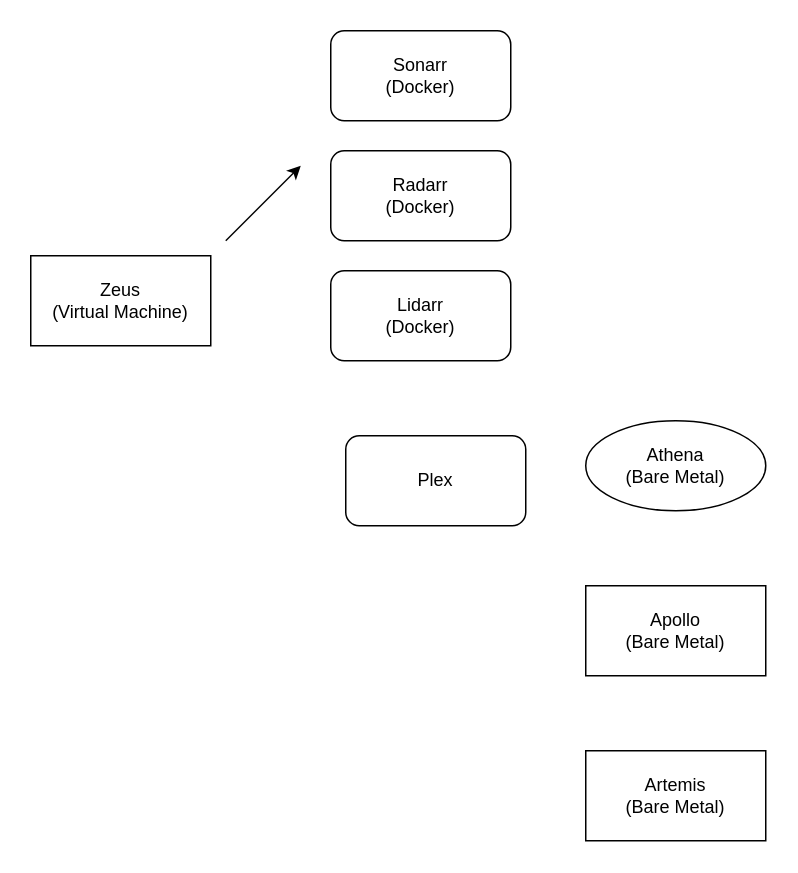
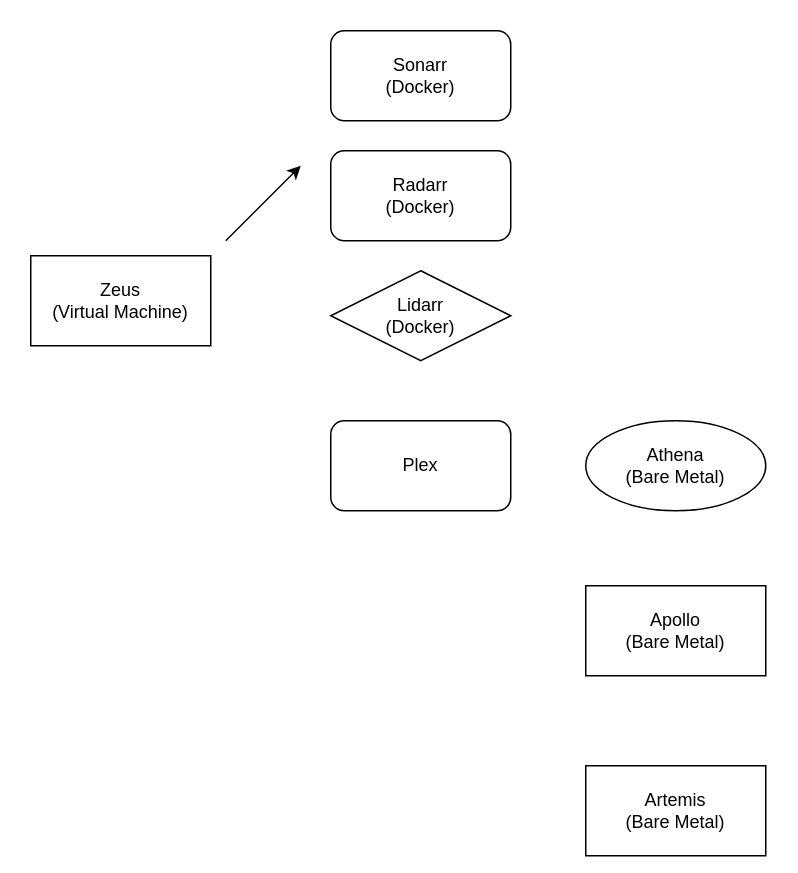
(421, 316) -> (421, 316)
(436, 481) -> (421, 466)
(676, 796) -> (676, 811)
